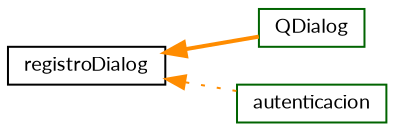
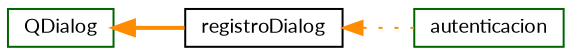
(222, 43) -> (159, 28)
